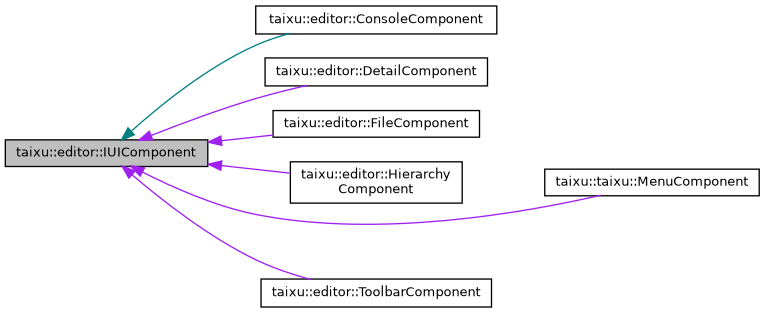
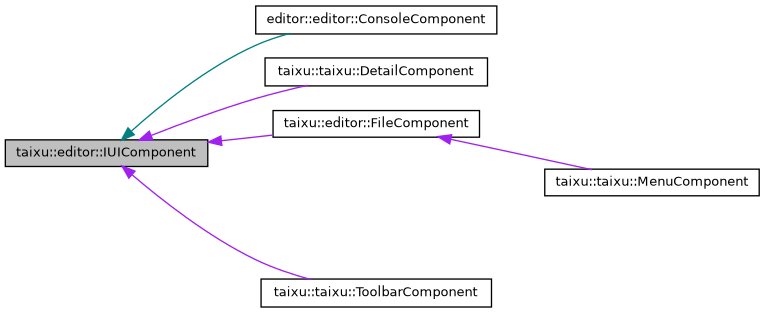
(376, 20) -> (376, 20)
(376, 72) -> (376, 72)
(376, 182) -> none
(369, 224) -> (522, 154)
(376, 293) -> (376, 293)
